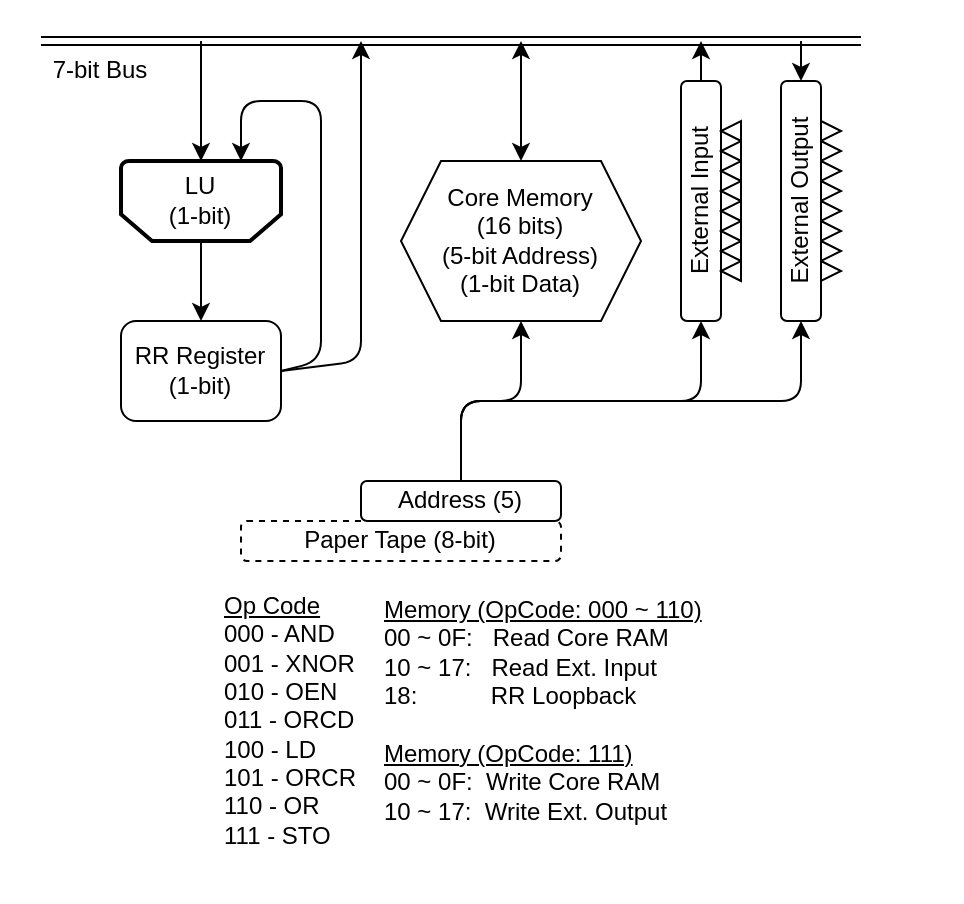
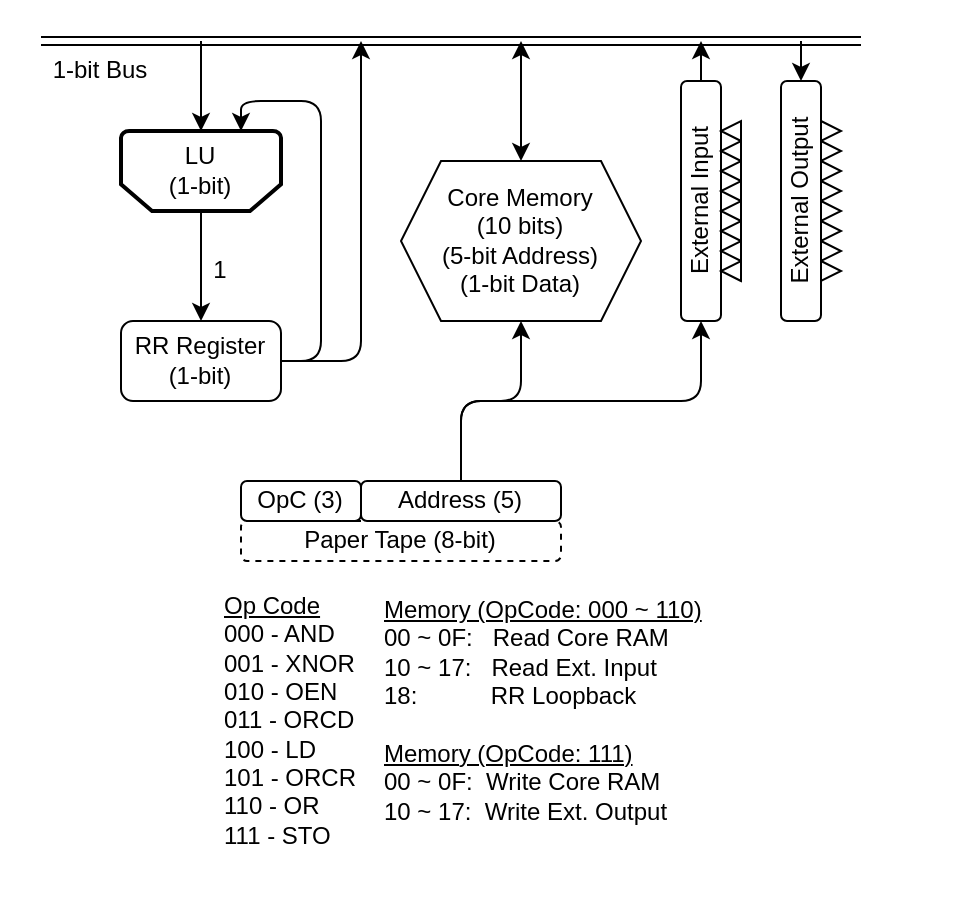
(101, 71) -> (101, 71)
(201, 201) -> (201, 171)
(521, 241) -> (521, 241)
none -> (221, 271)
(201, 371) -> (201, 361)
(773, 401) -> none
none -> (301, 501)
